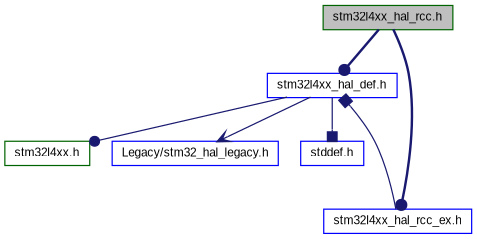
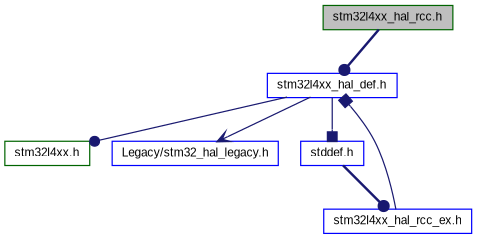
(412, 114) -> (361, 184)
